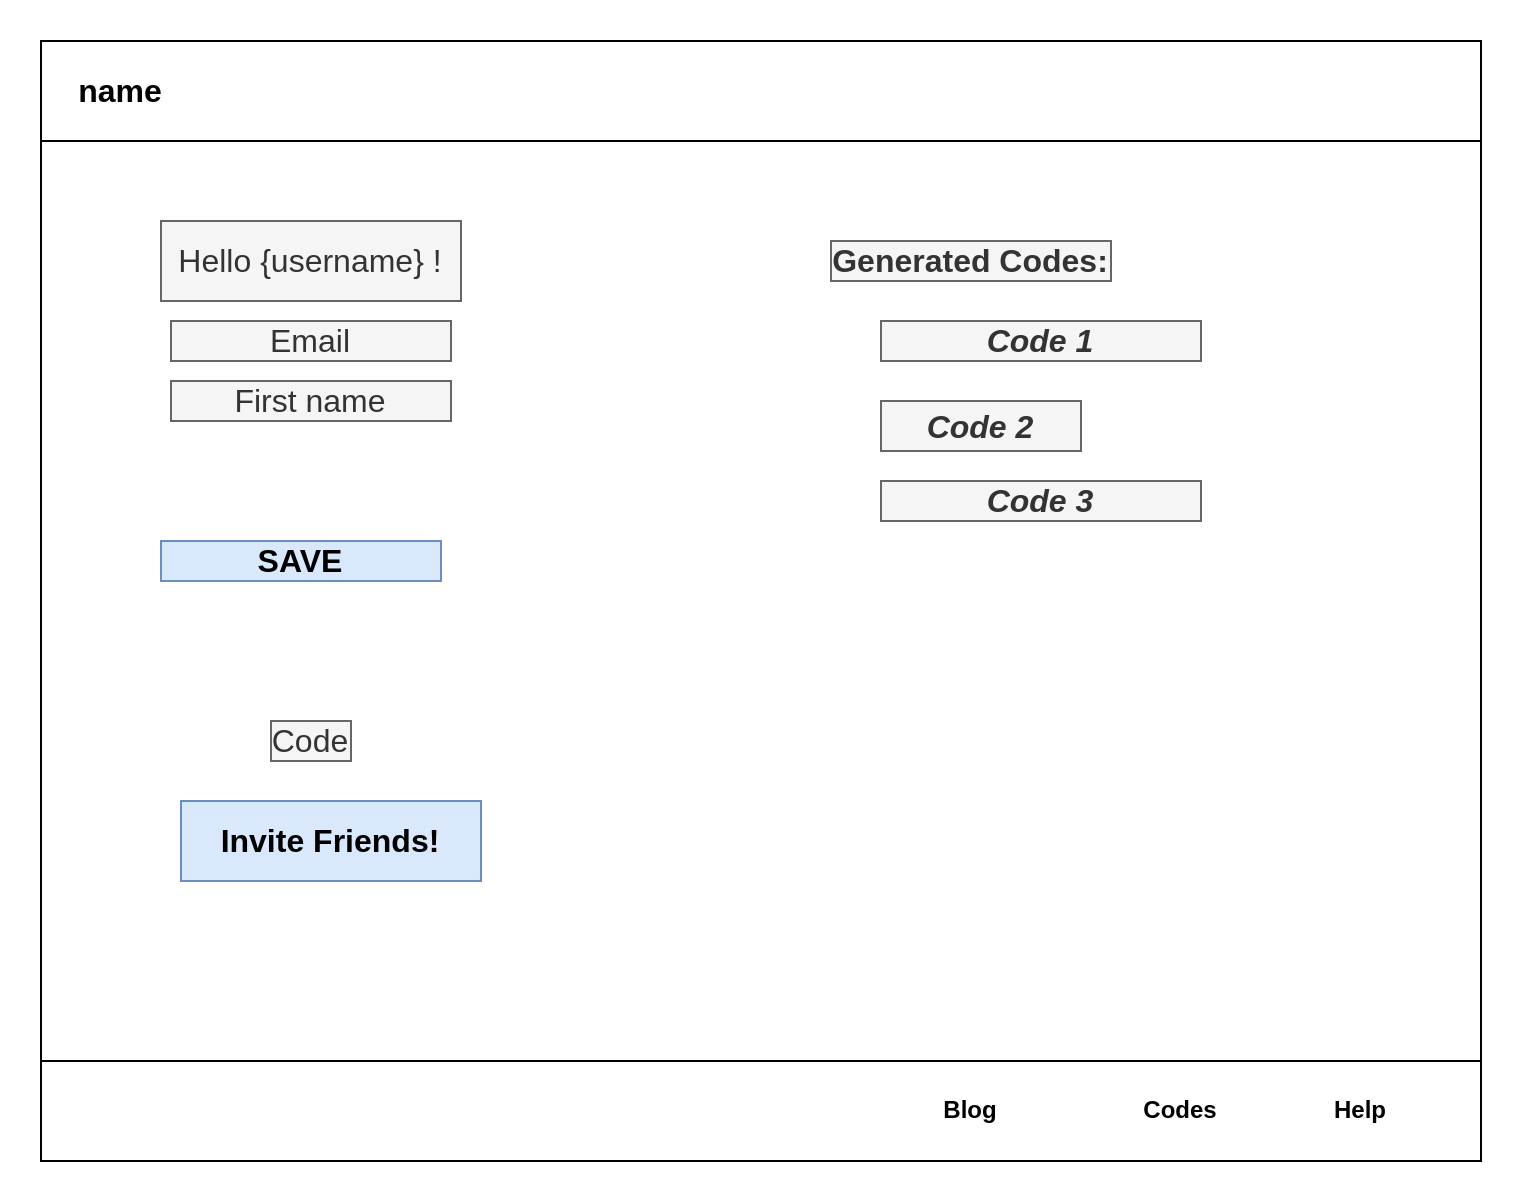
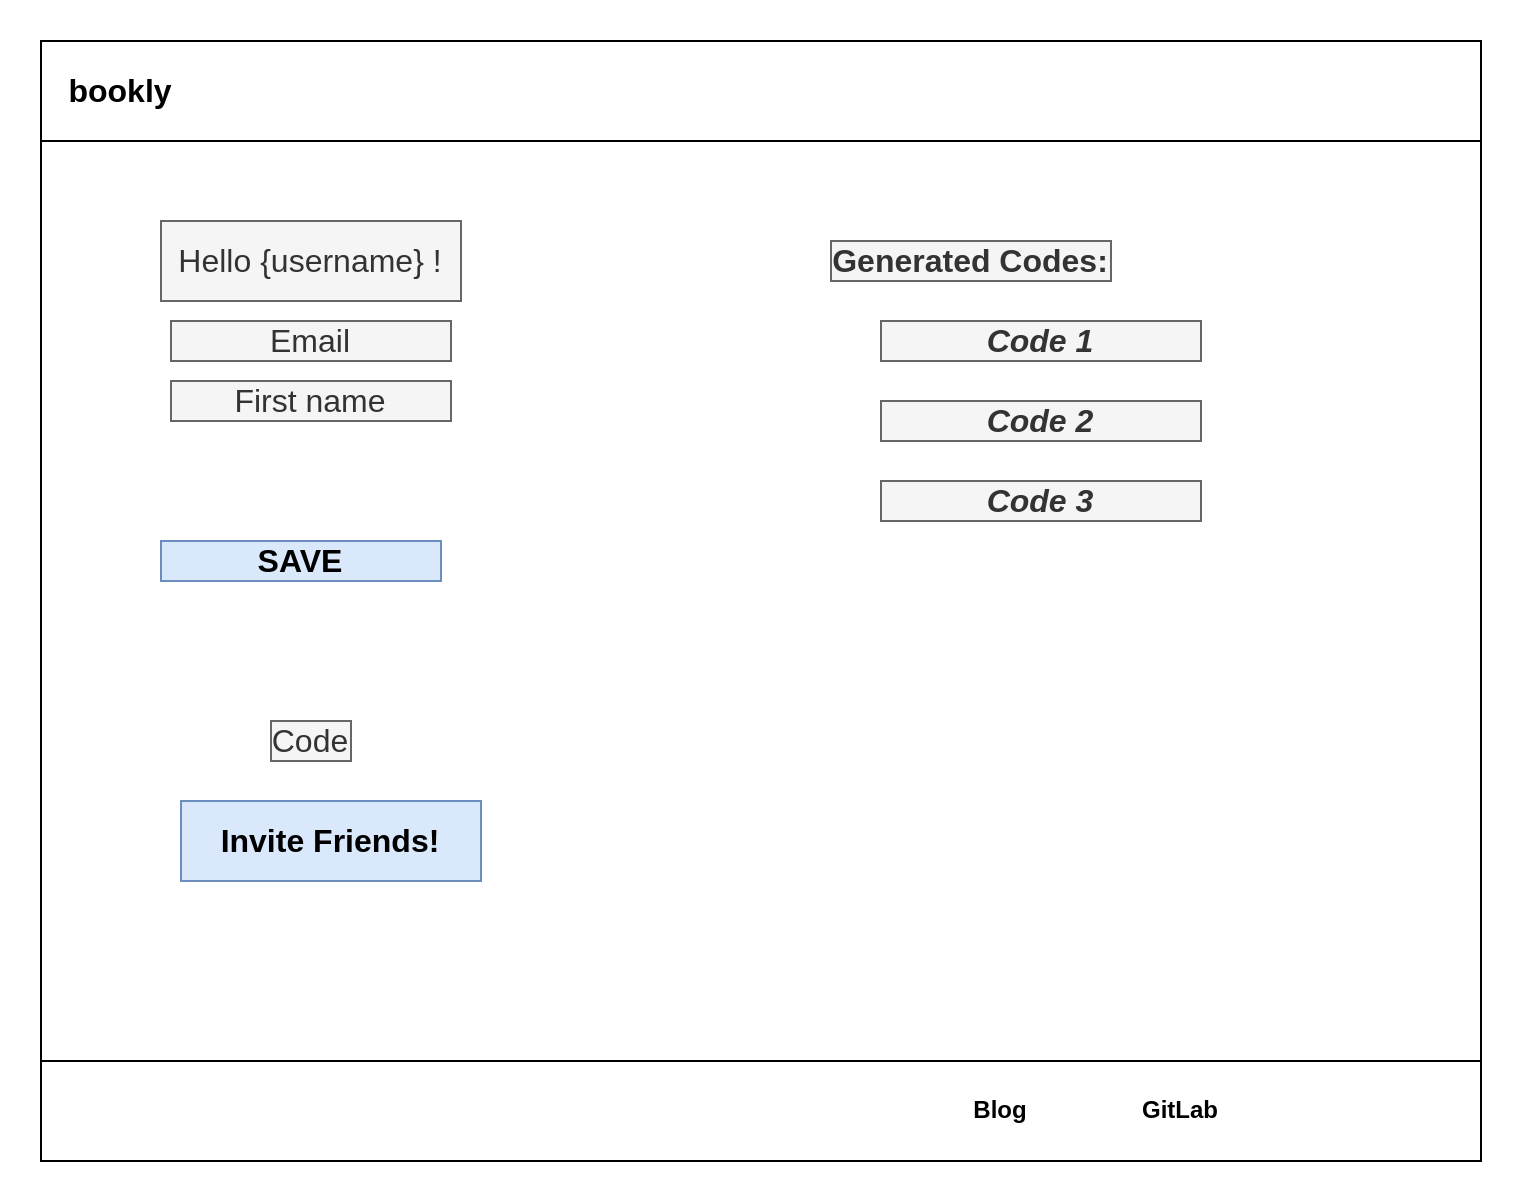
(121, 91) -> (121, 91)
(981, 426) -> (1041, 421)
(971, 1111) -> (1001, 1111)
(1181, 1111) -> (1181, 1111)
(1361, 1111) -> none
